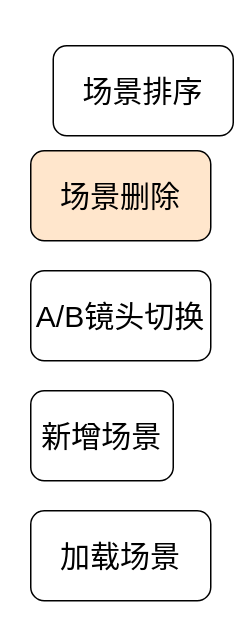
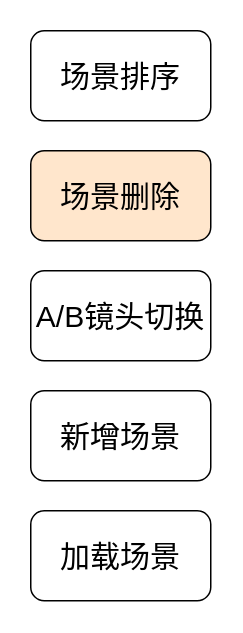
(143, 91) -> (121, 76)
(102, 436) -> (121, 436)
